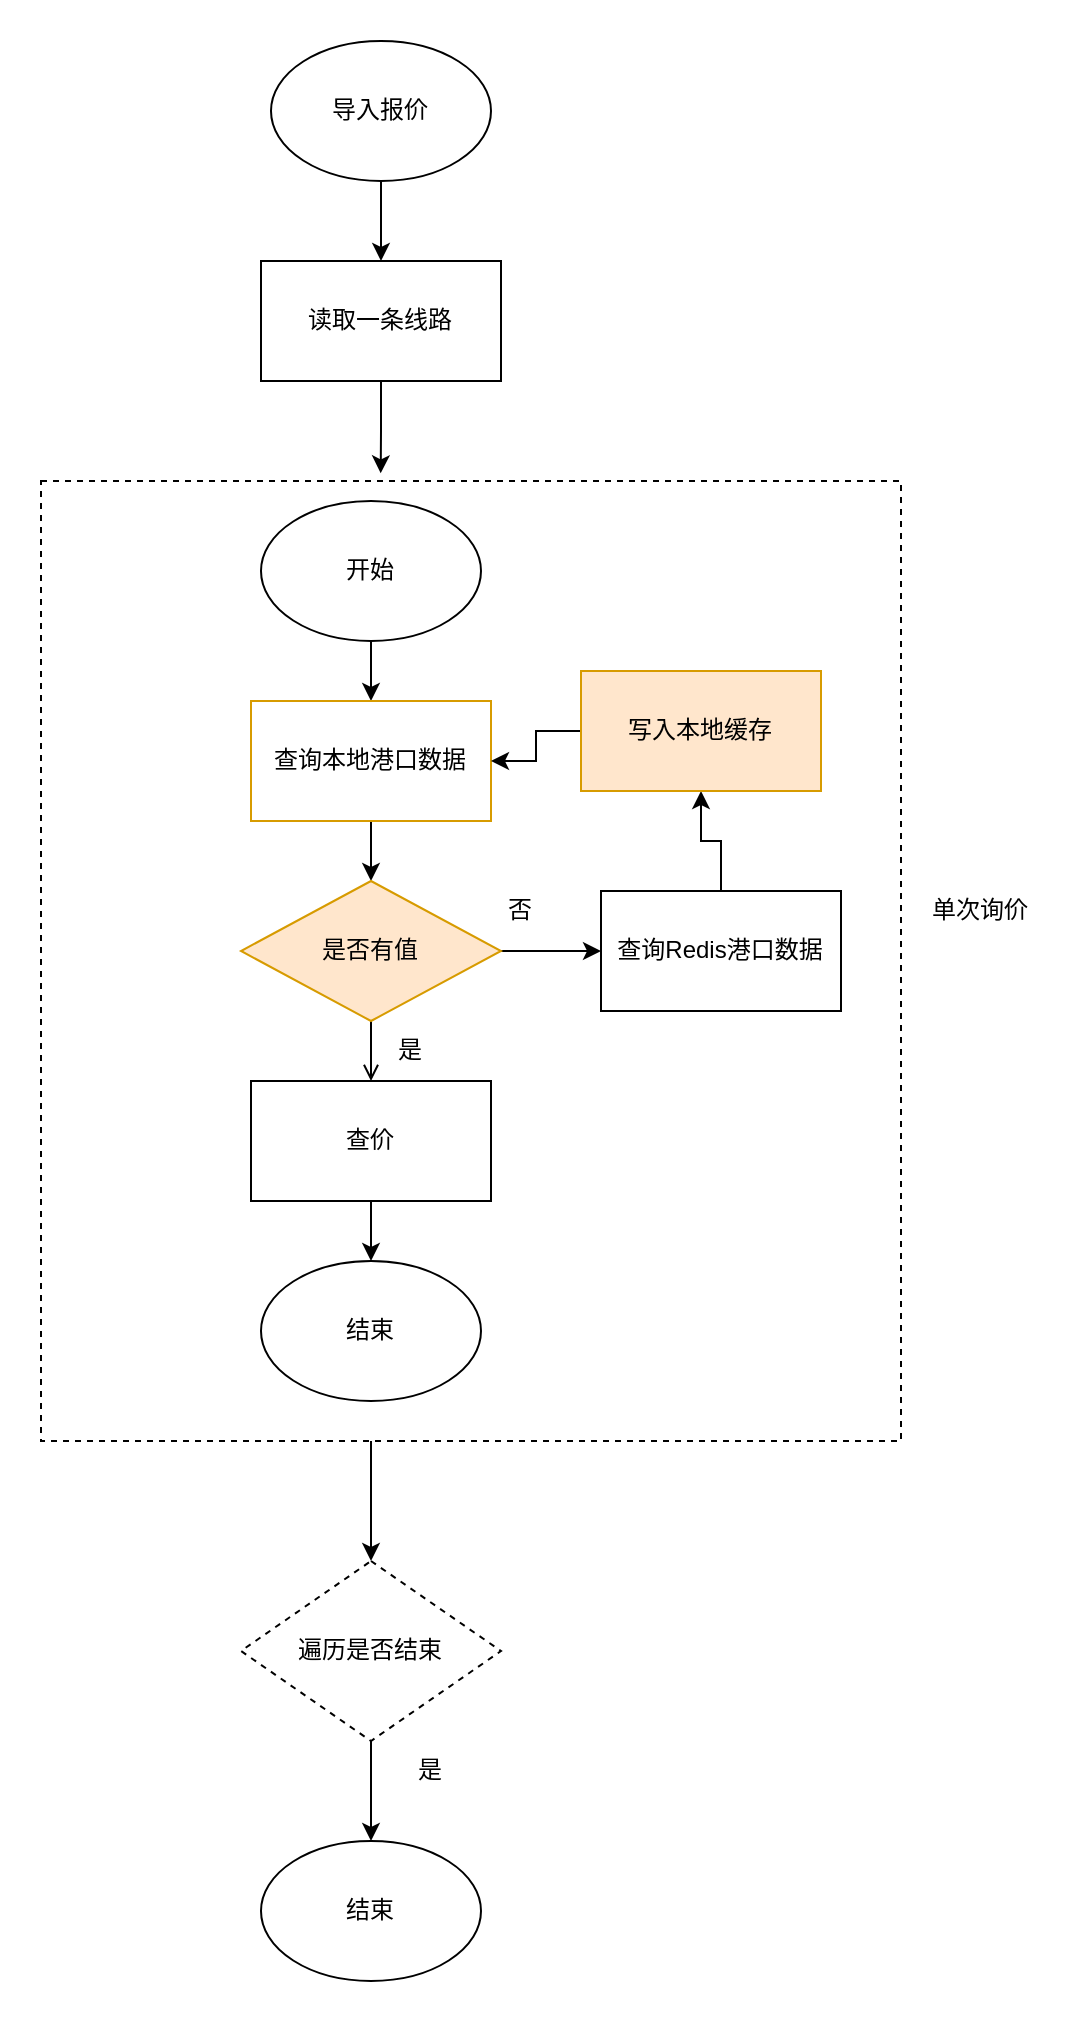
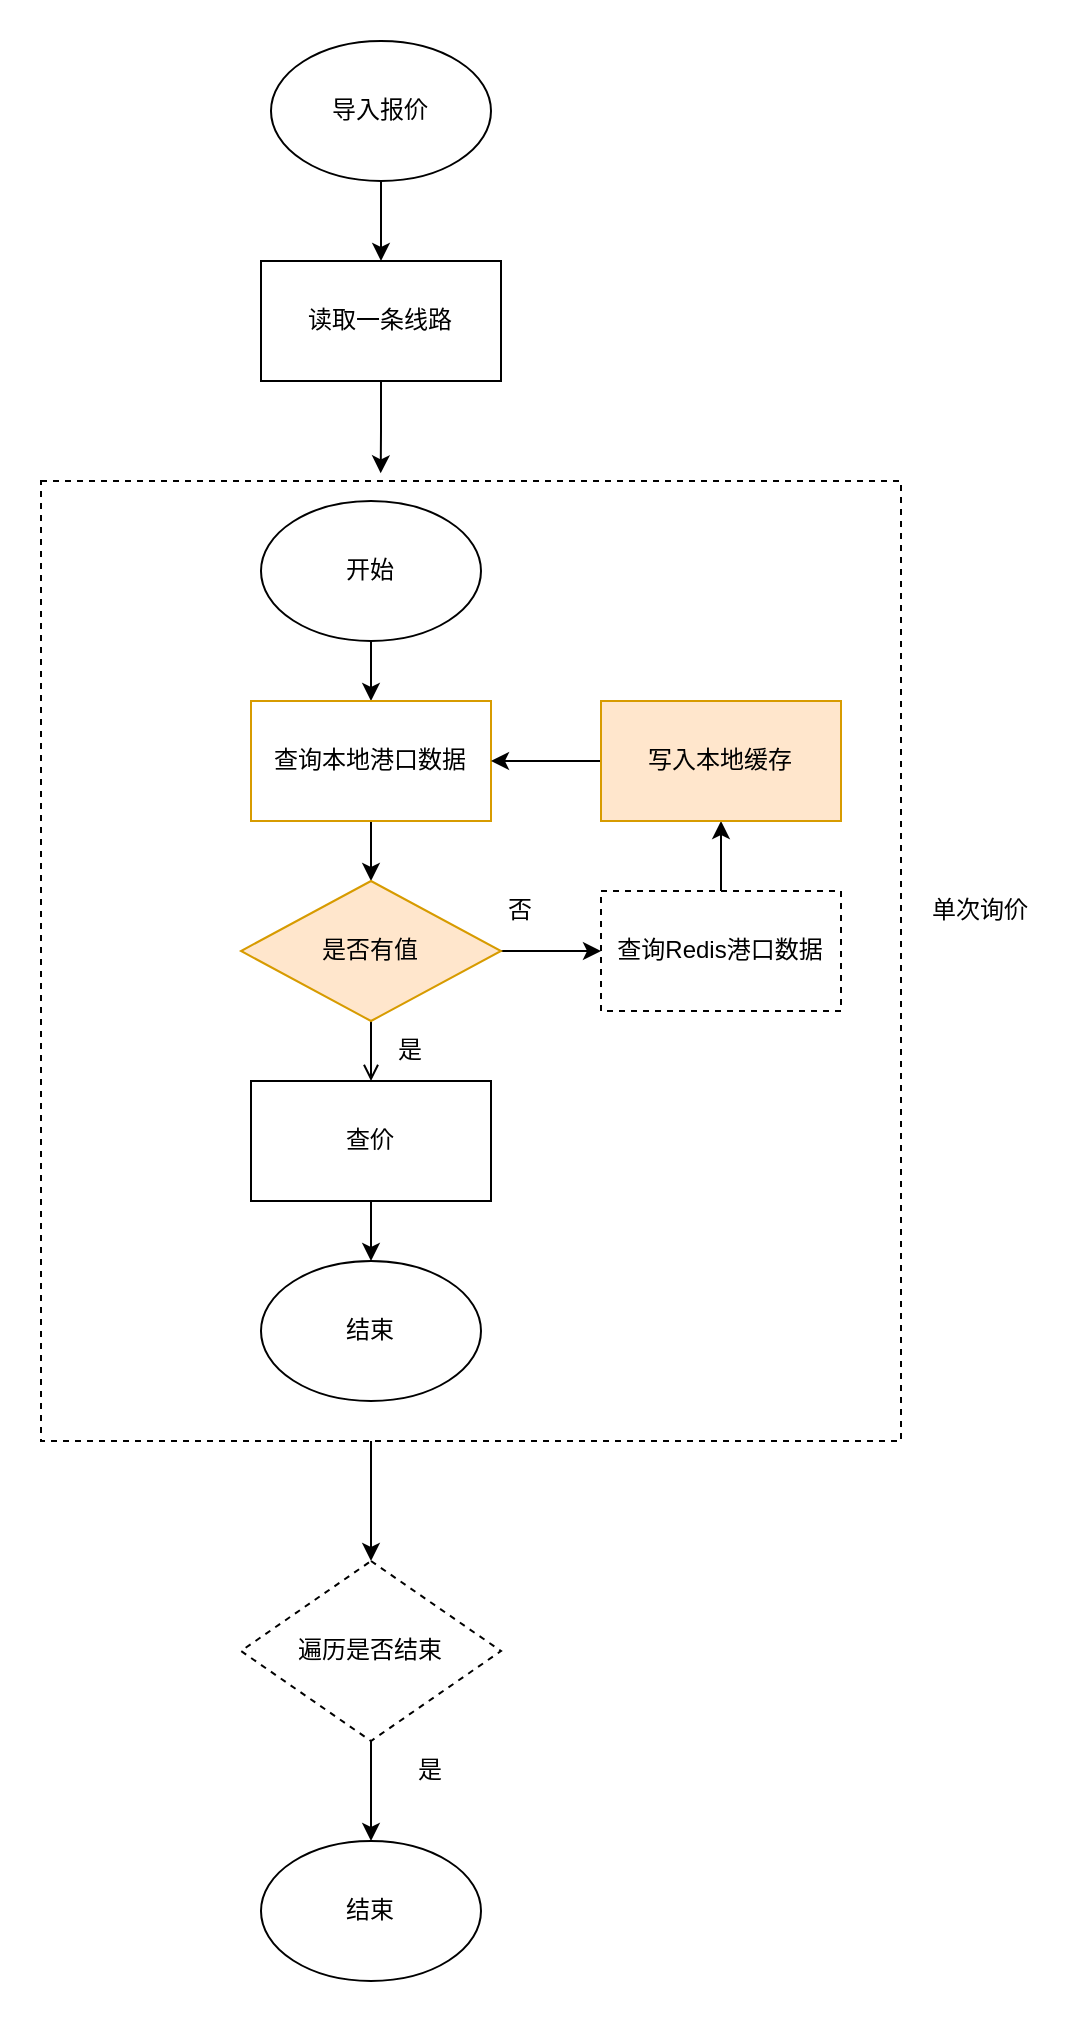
(701, 731) -> (721, 761)
(721, 951) -> (721, 951)
